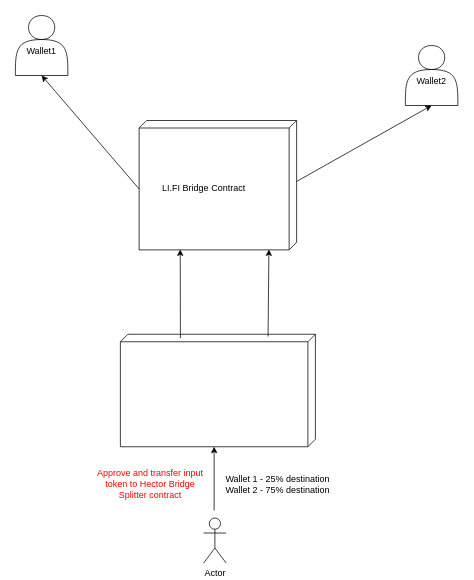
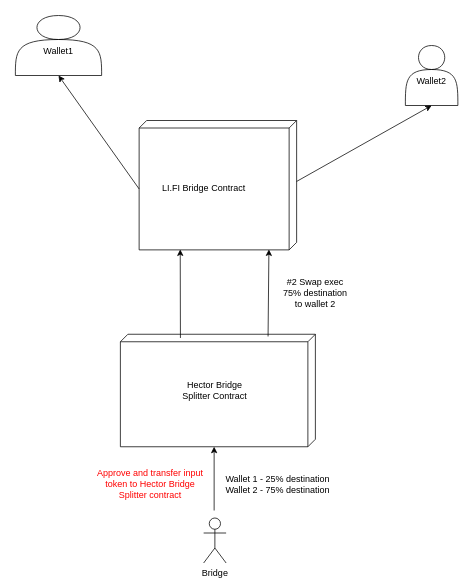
(42, 45) -> (59, 45)
none -> (315, 293)
none -> (215, 390)
(215, 574) -> (215, 574)
